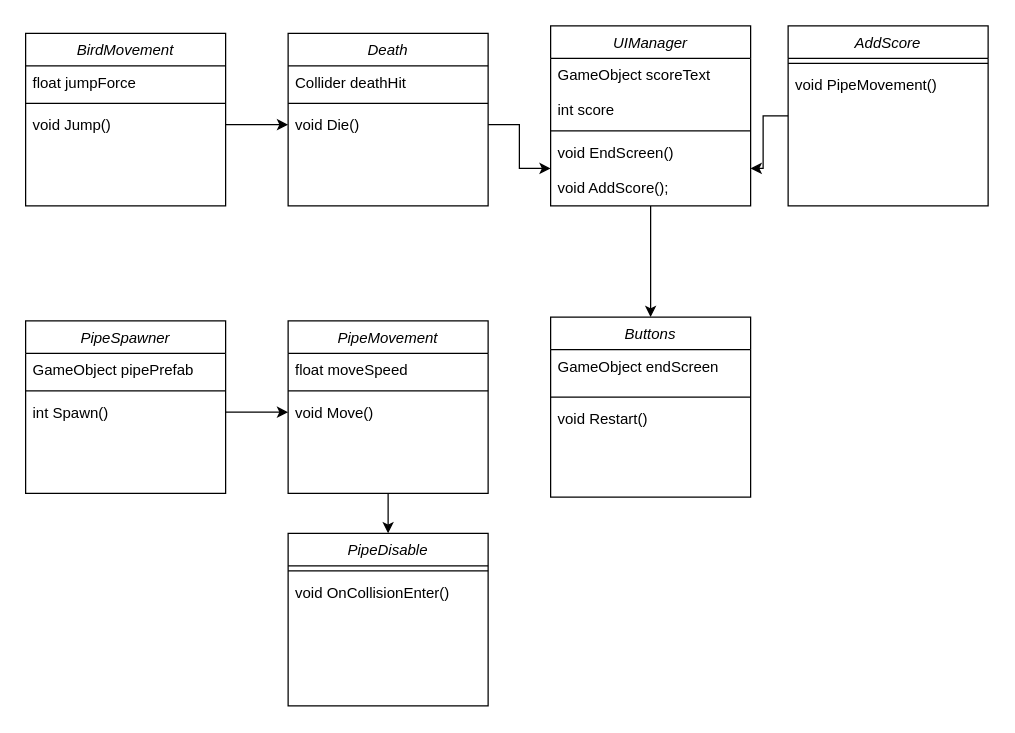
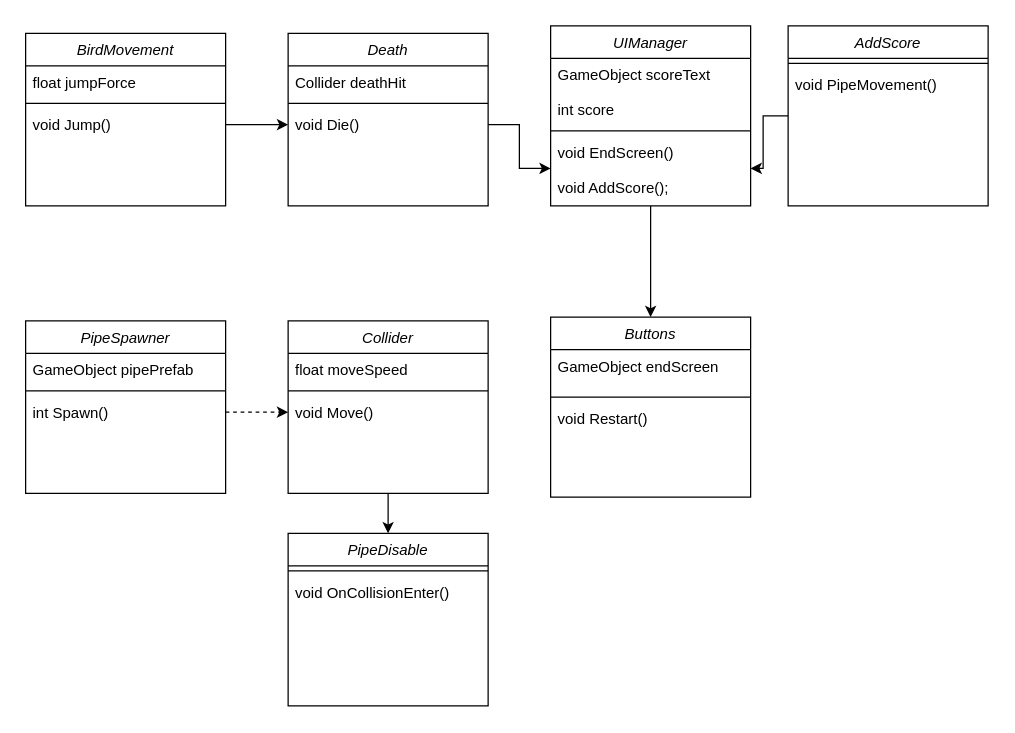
(388, 338) -> (388, 338)
(253, 412) -> (253, 412)
